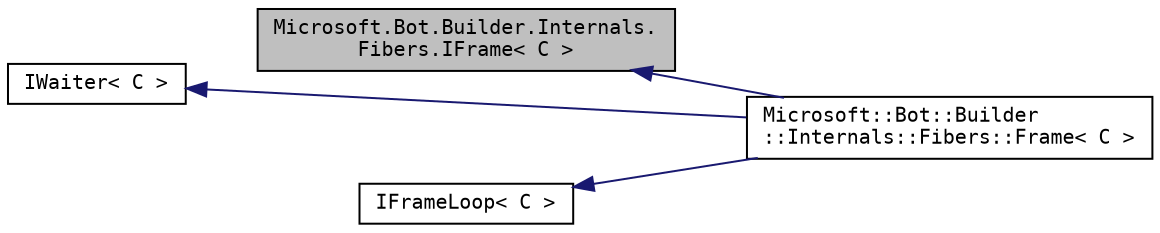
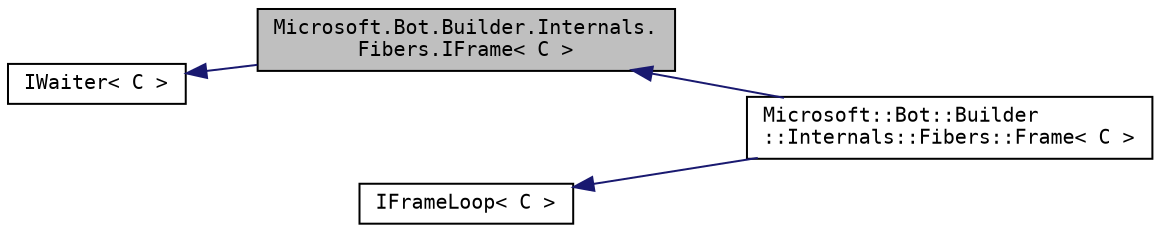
(476, 103) -> (232, 68)
